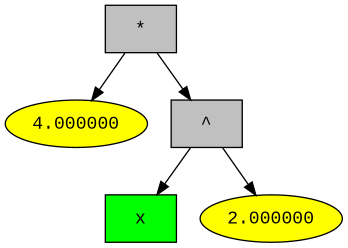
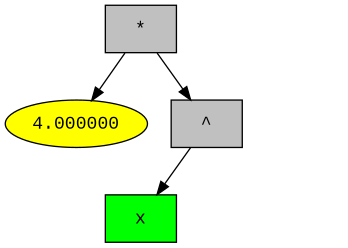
(271, 219) -> none
